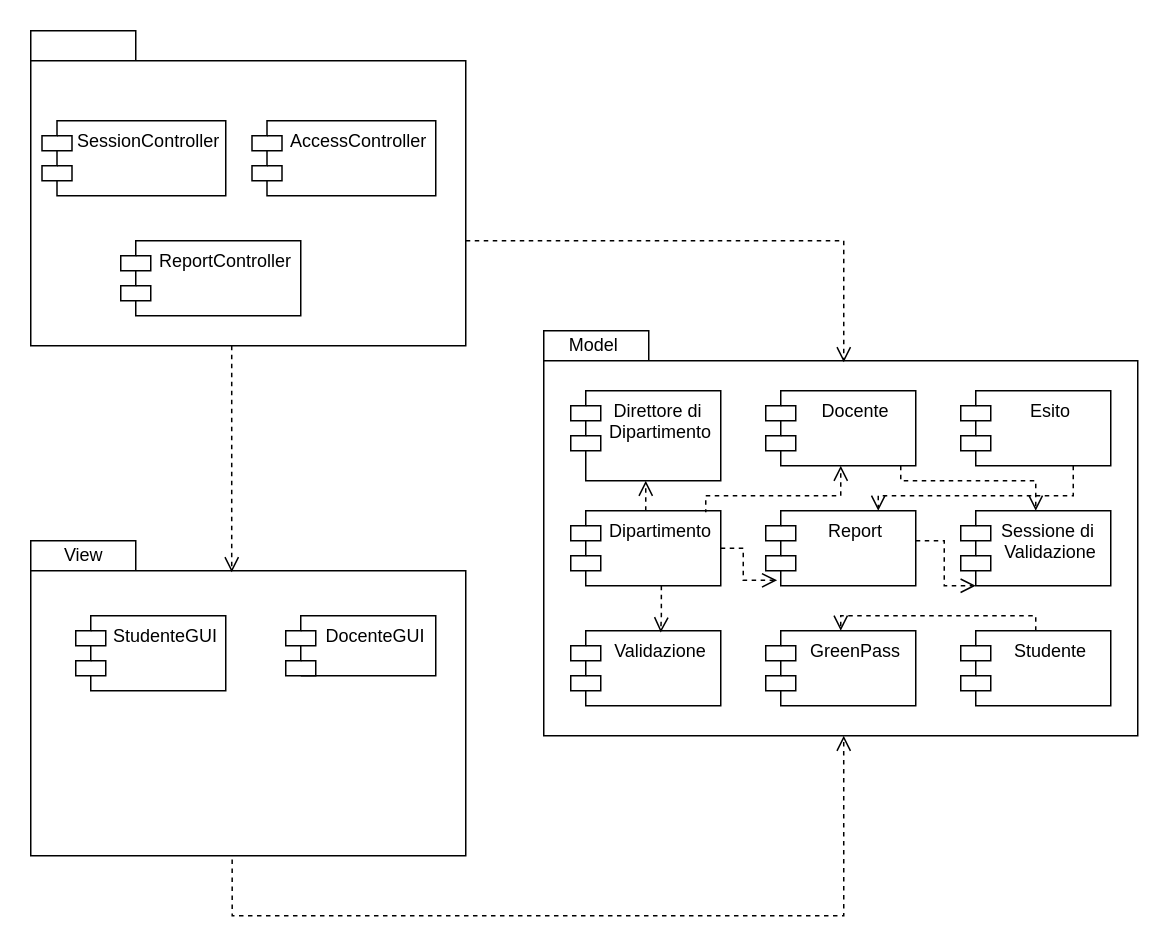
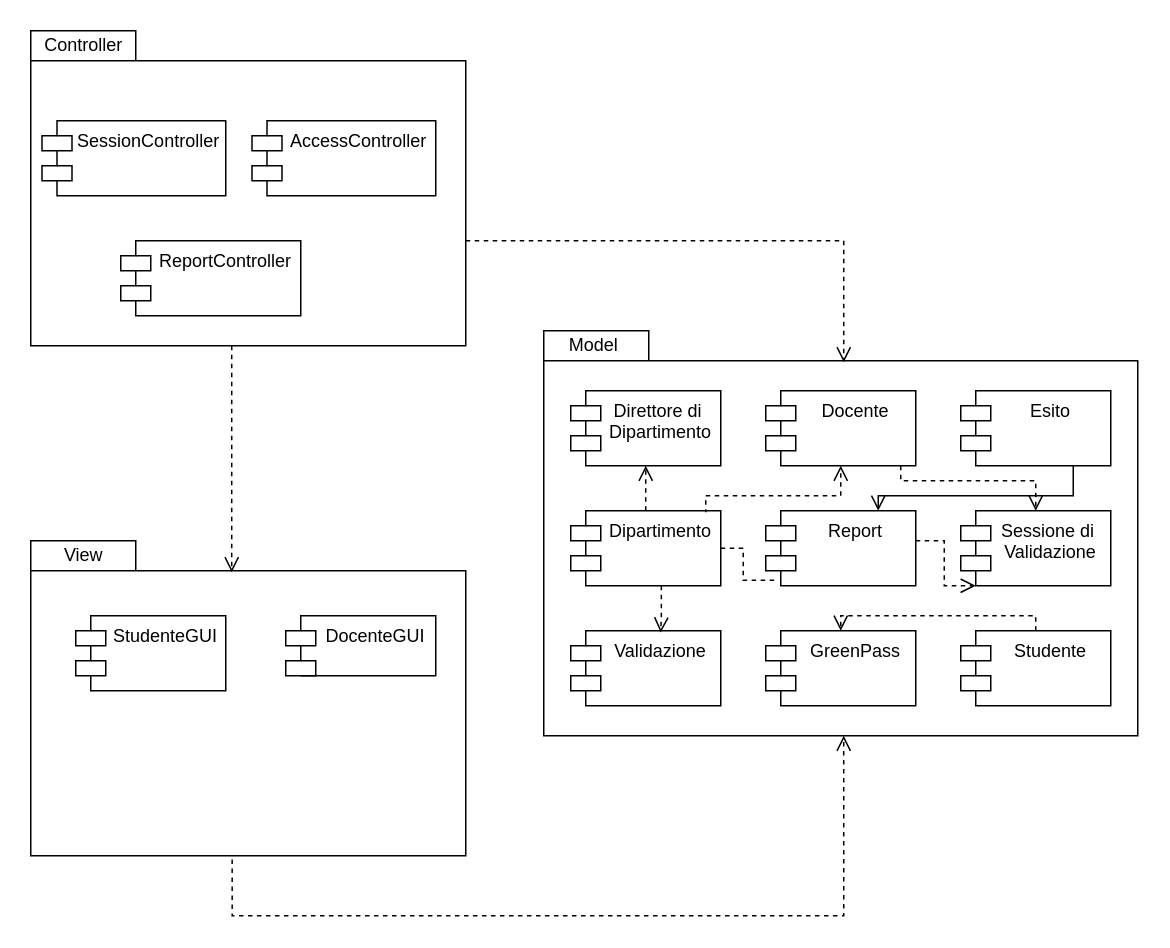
none -> (83, 46)
(646, 436) -> (646, 428)
(985, 496) -> (985, 496)
(770, 580) -> (772, 580)
